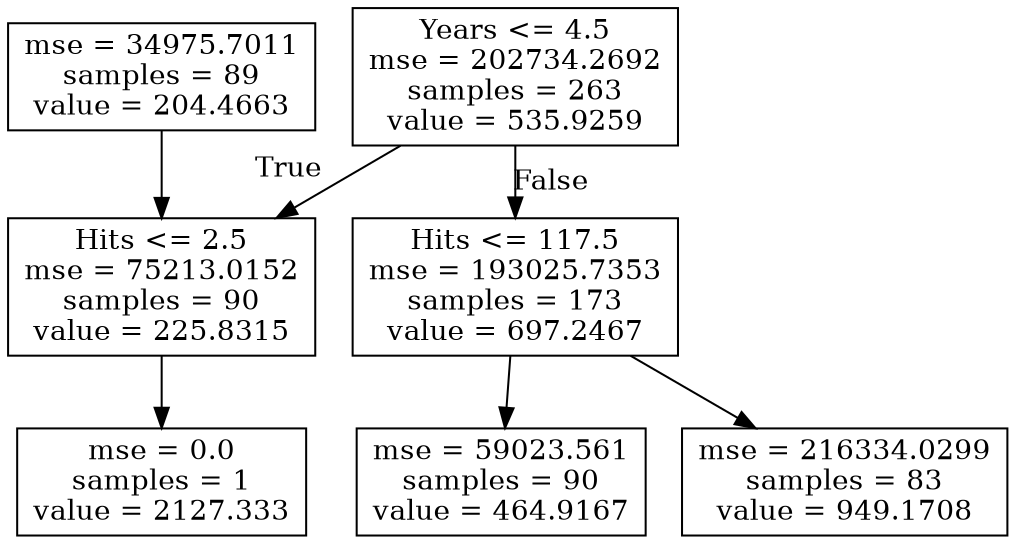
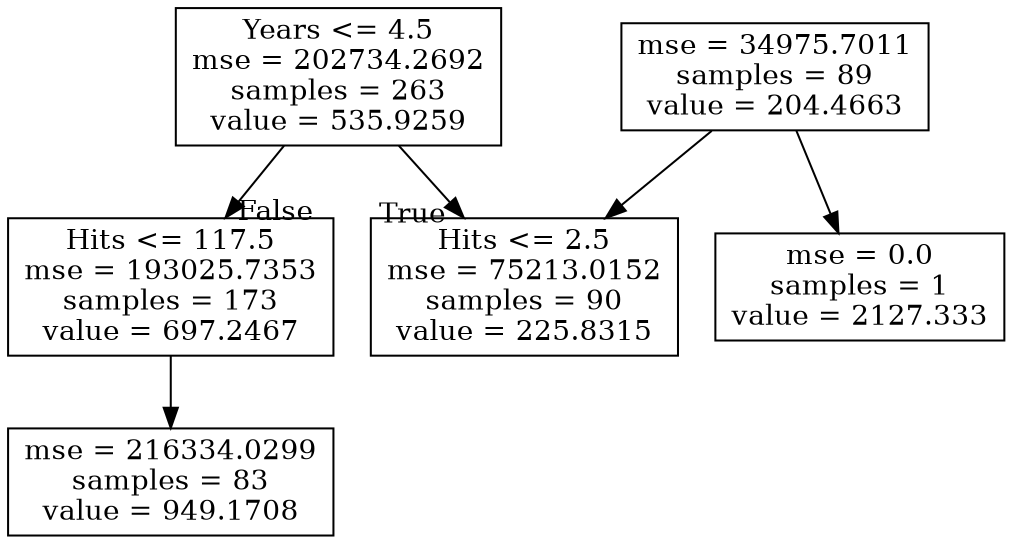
(162, 382) -> (813, 172)
(501, 482) -> none
